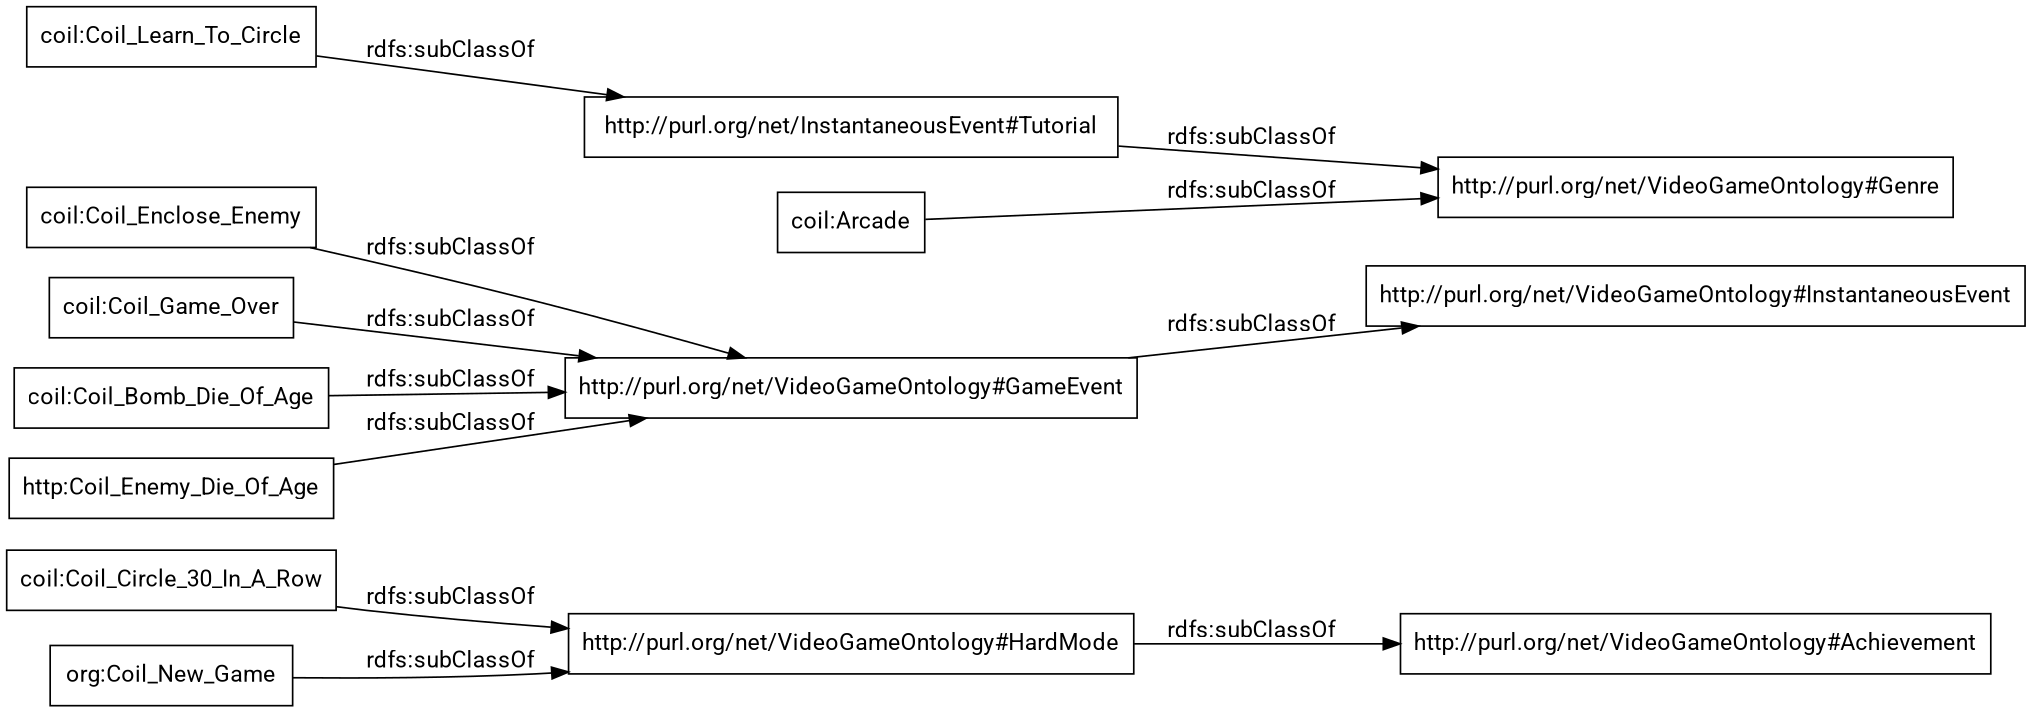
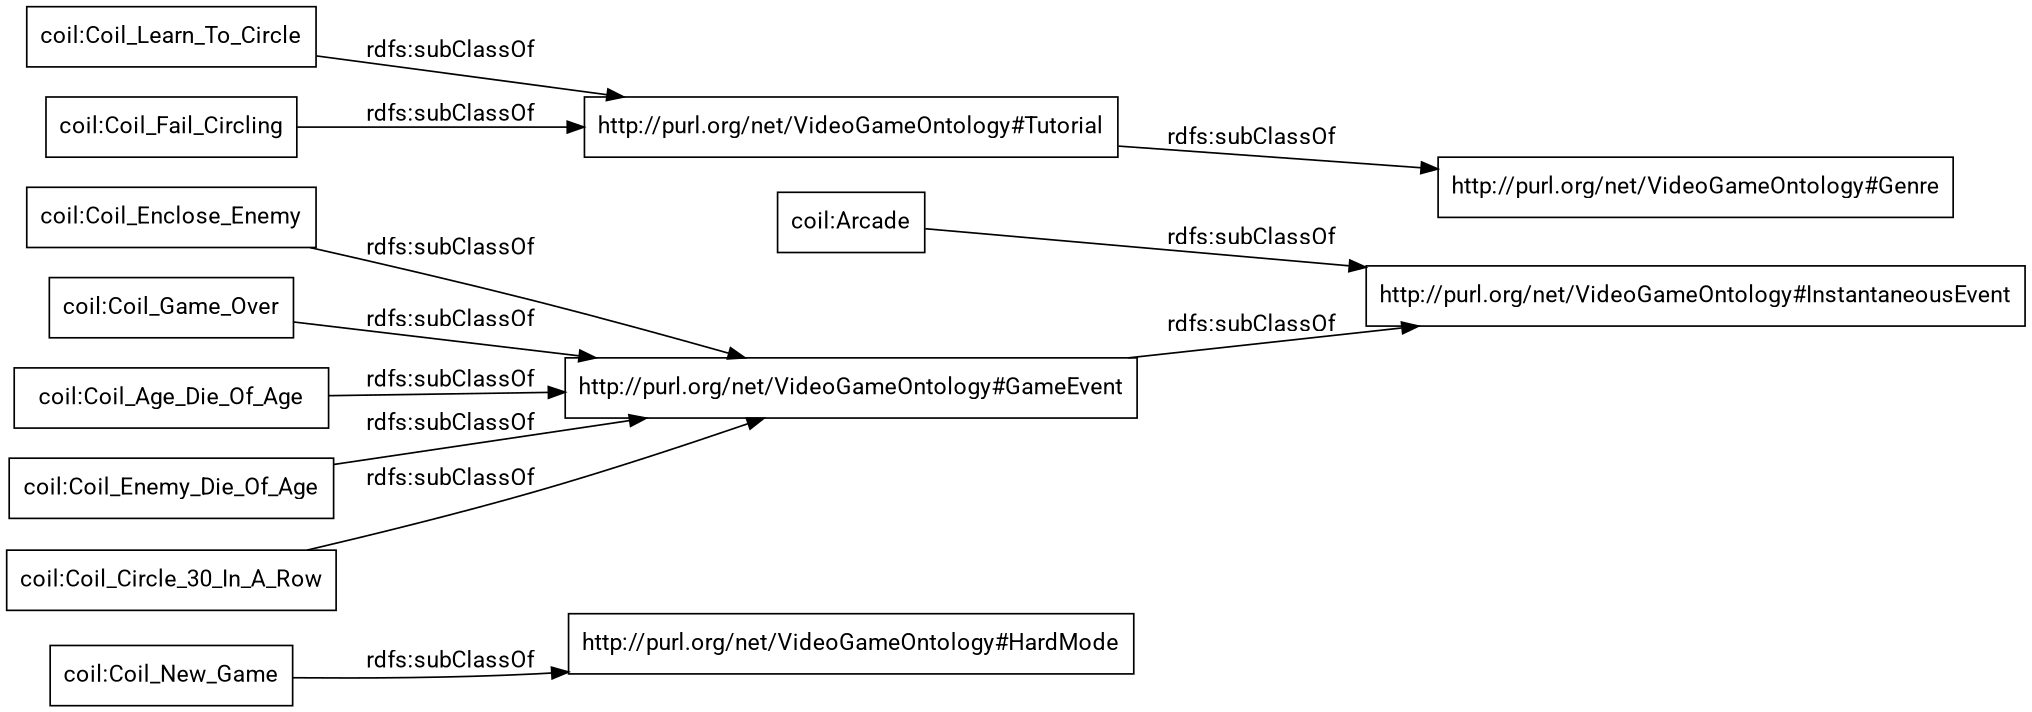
none -> (171, 127)
(851, 127) -> (851, 127)
(1173, 209) -> (1137, 247)
(171, 398) -> (171, 398)
(171, 488) -> (171, 488)
(443, 618) -> (529, 493)
(1696, 644) -> none
(171, 676) -> (171, 676)
